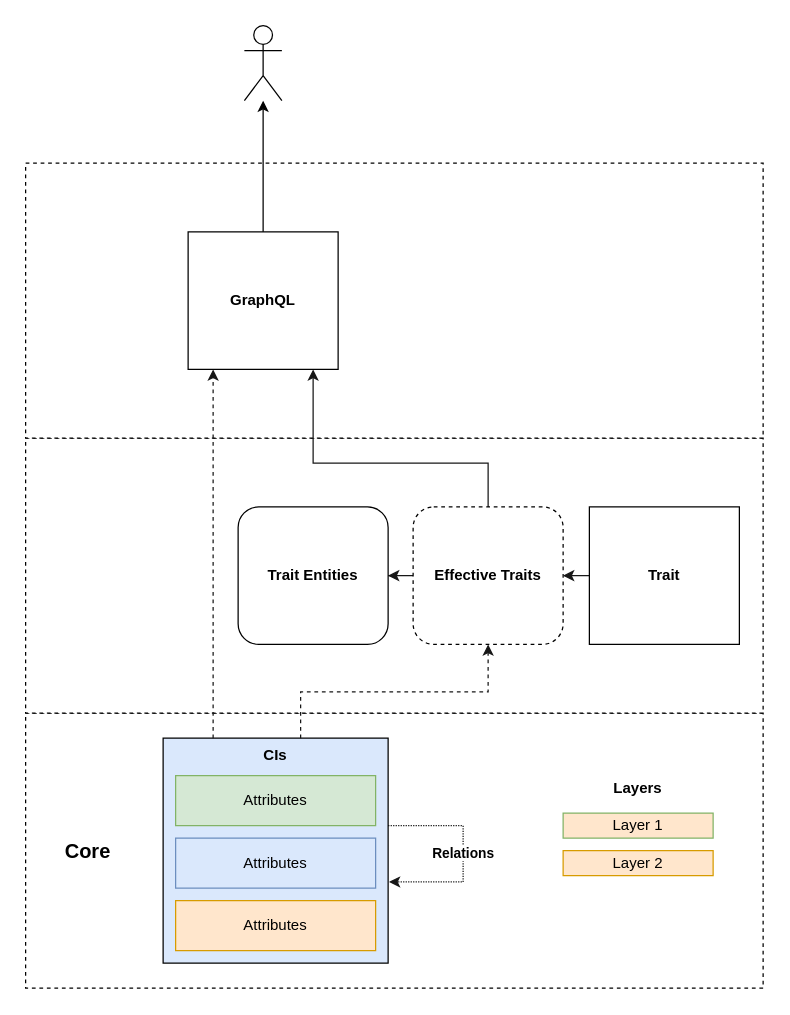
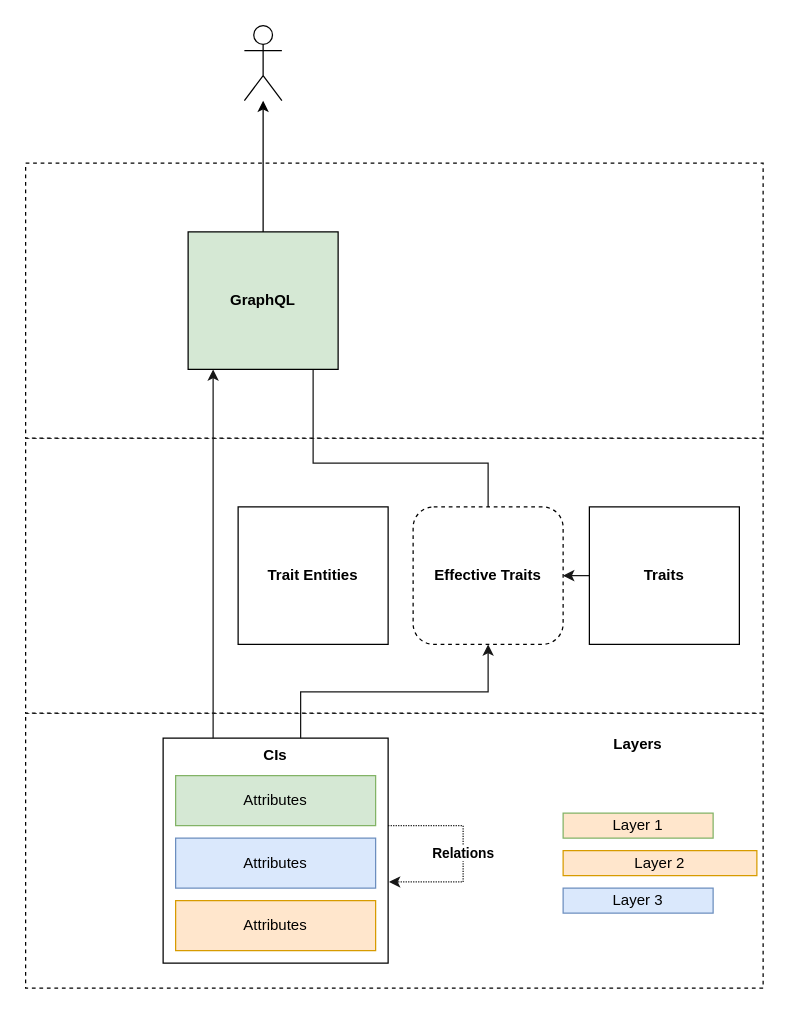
(263, 301) -> (263, 301)
(313, 379) -> (313, 375)
(213, 557) -> (213, 557)
(313, 576) -> (313, 576)
(396, 576) -> none
(664, 576) -> (664, 576)
(391, 692) -> (391, 692)
(276, 756) -> (276, 756)
(638, 788) -> (638, 744)
(88, 851) -> none
(638, 863) -> (660, 863)
none -> (638, 901)
